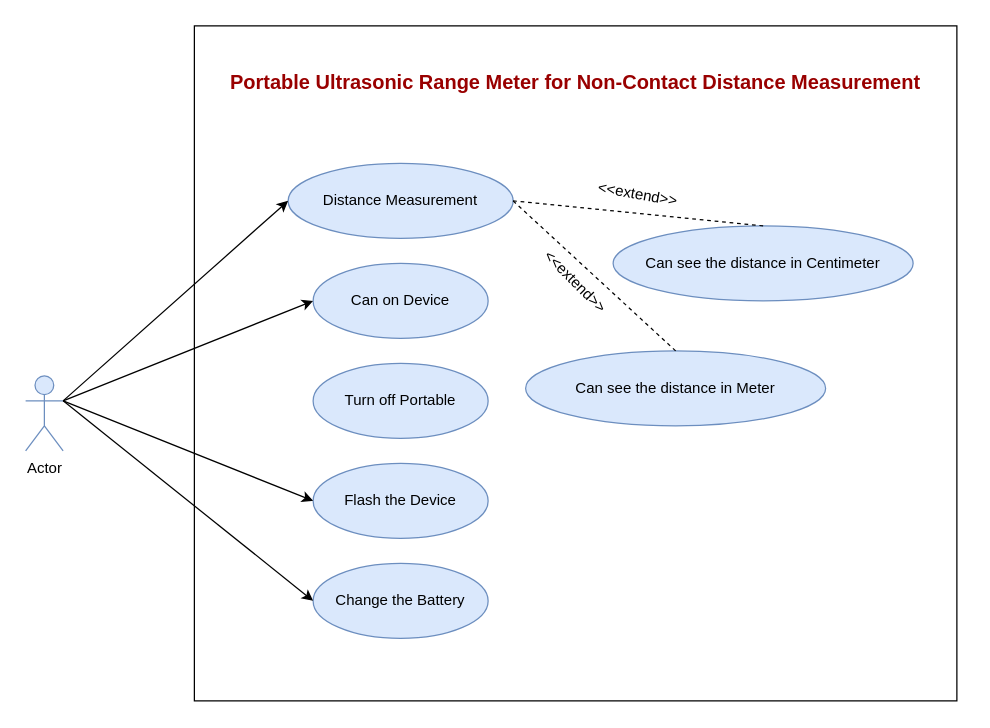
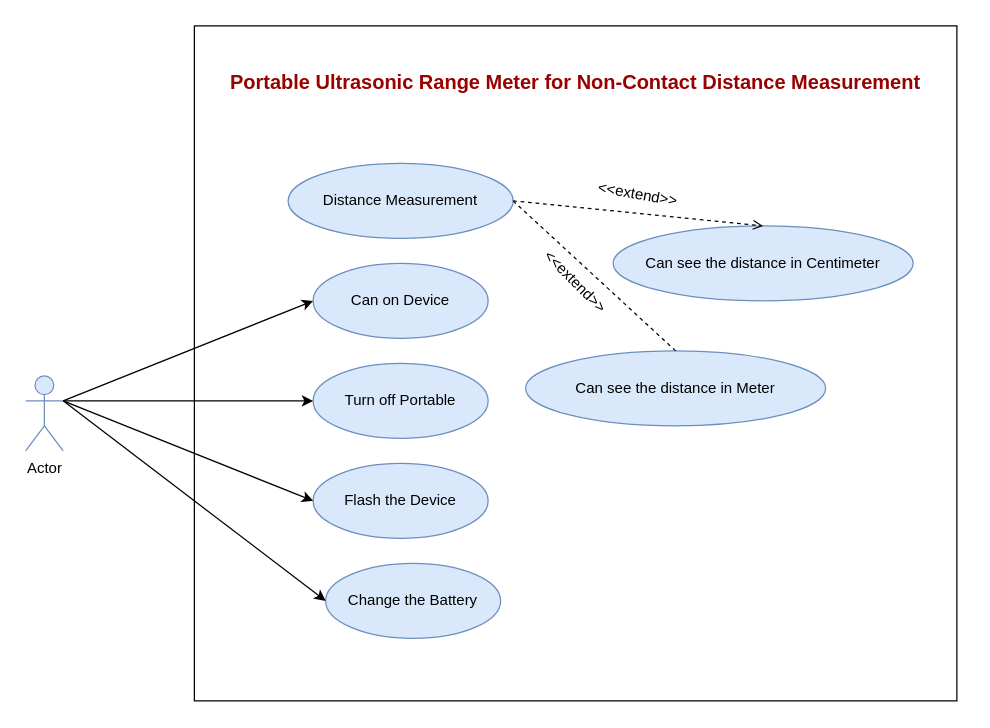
(758, 225) -> (757, 225)
(175, 301) -> none
none -> (187, 401)
(401, 601) -> (413, 601)
